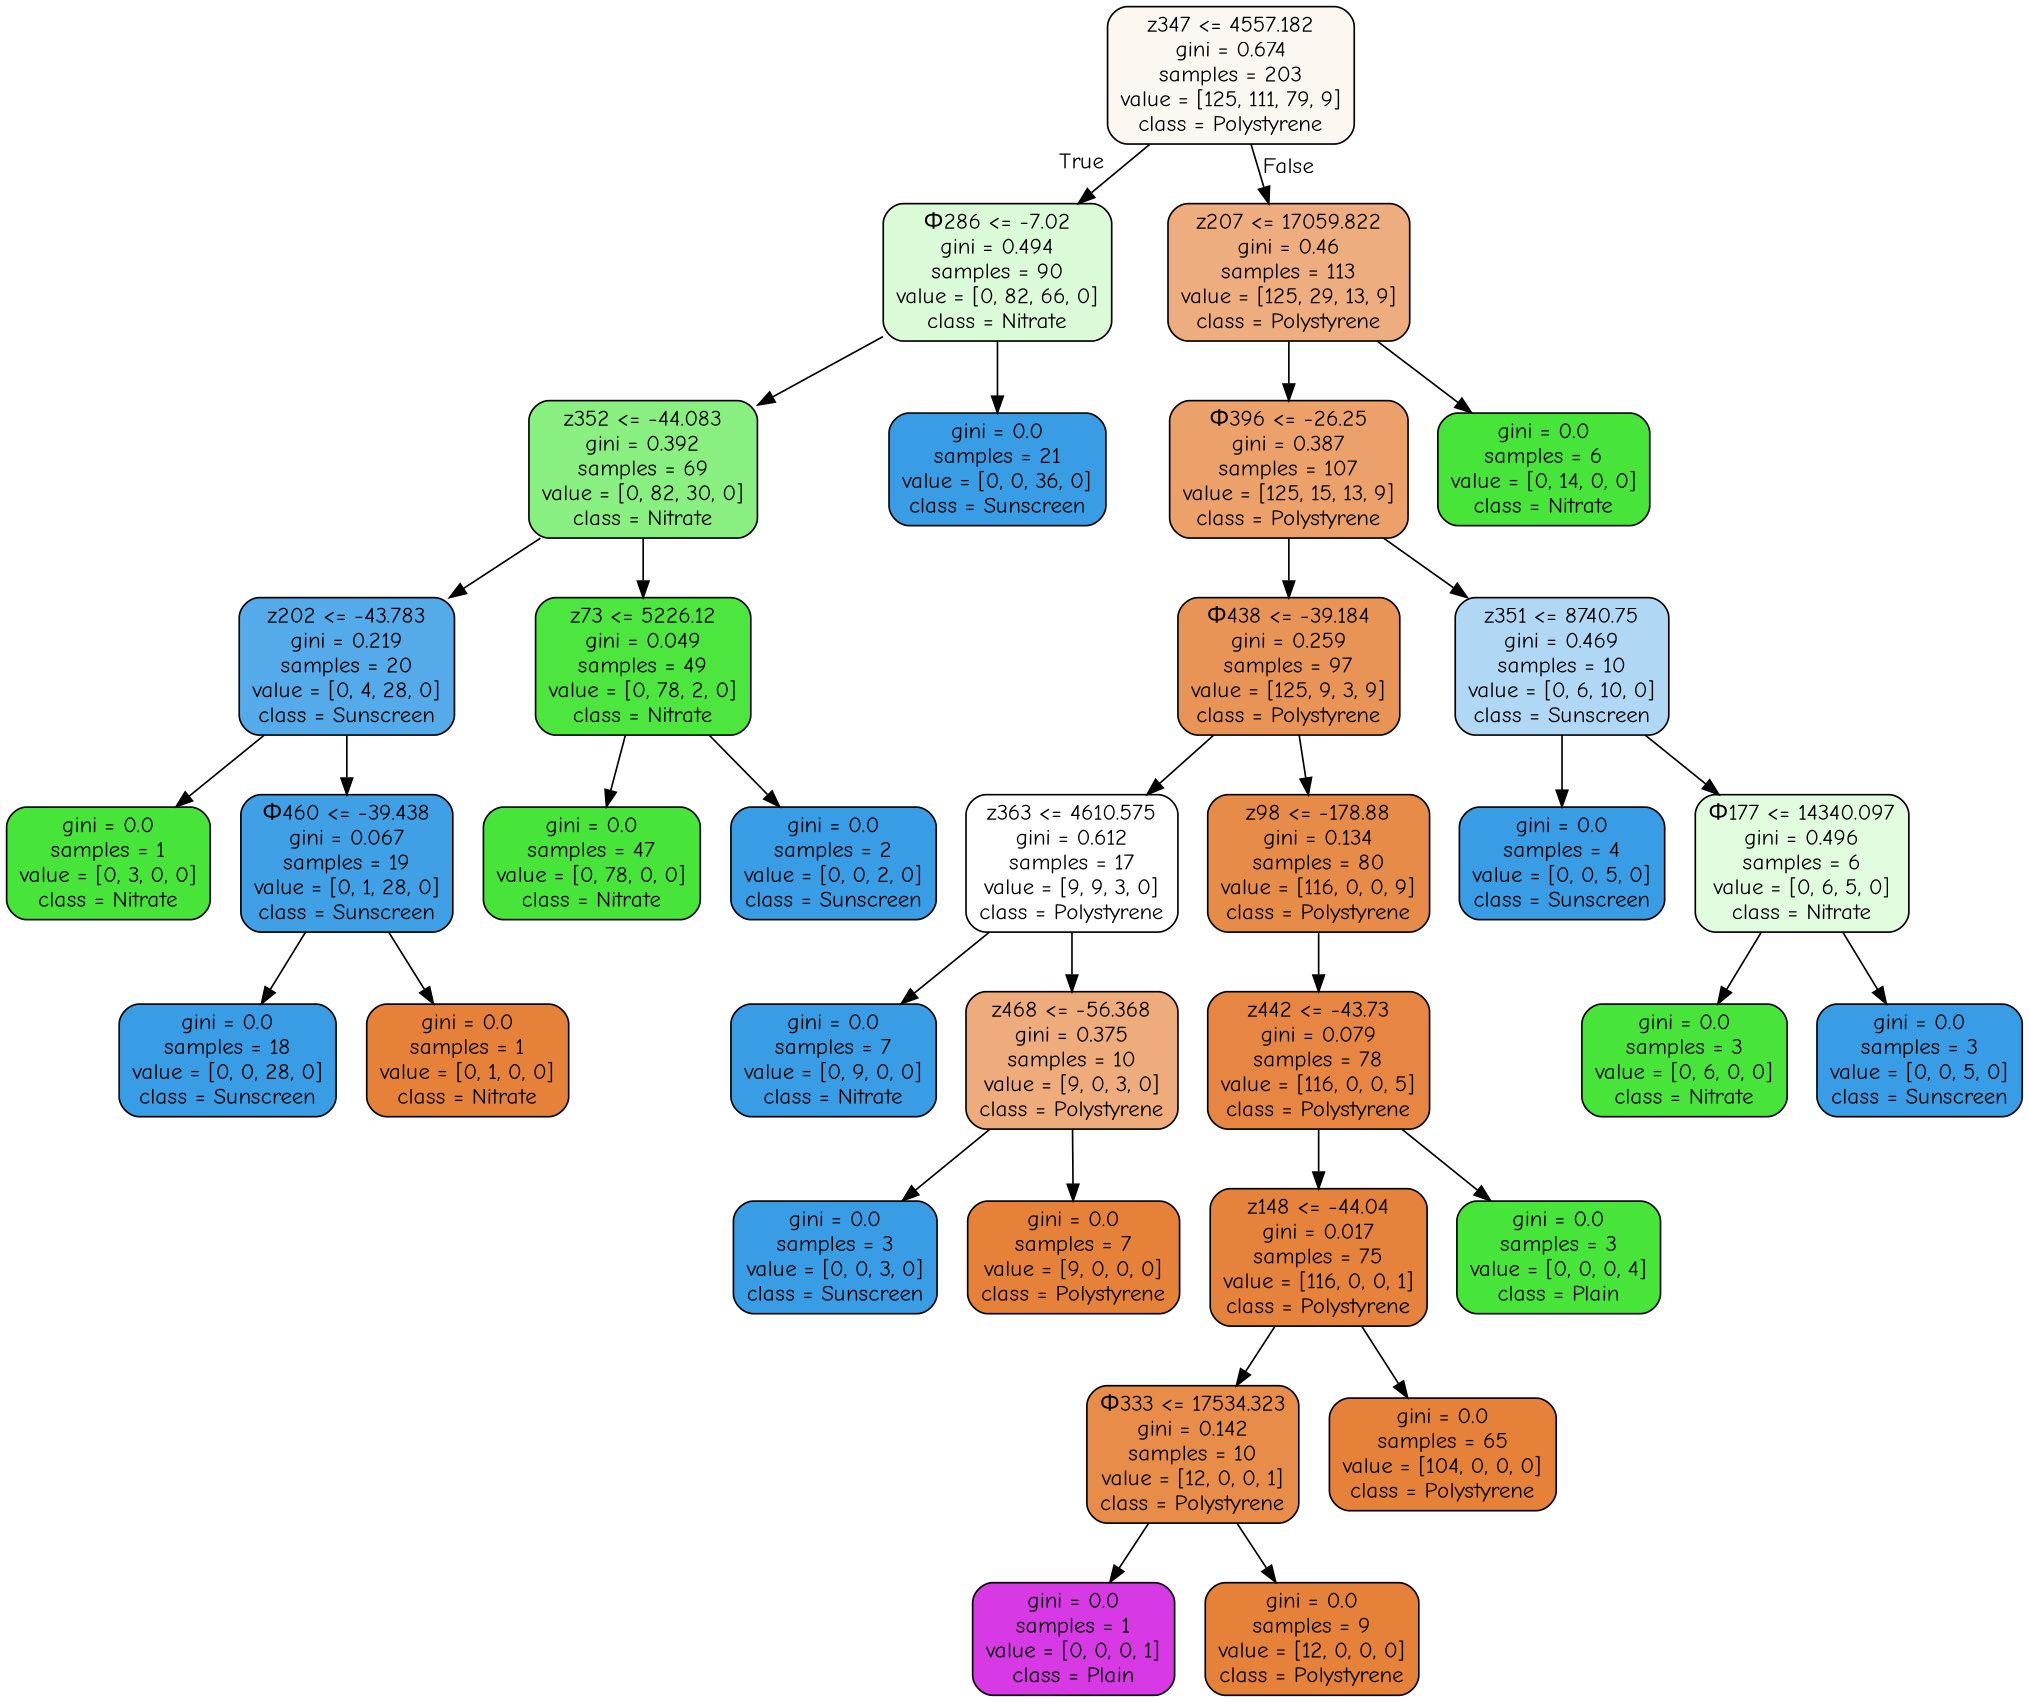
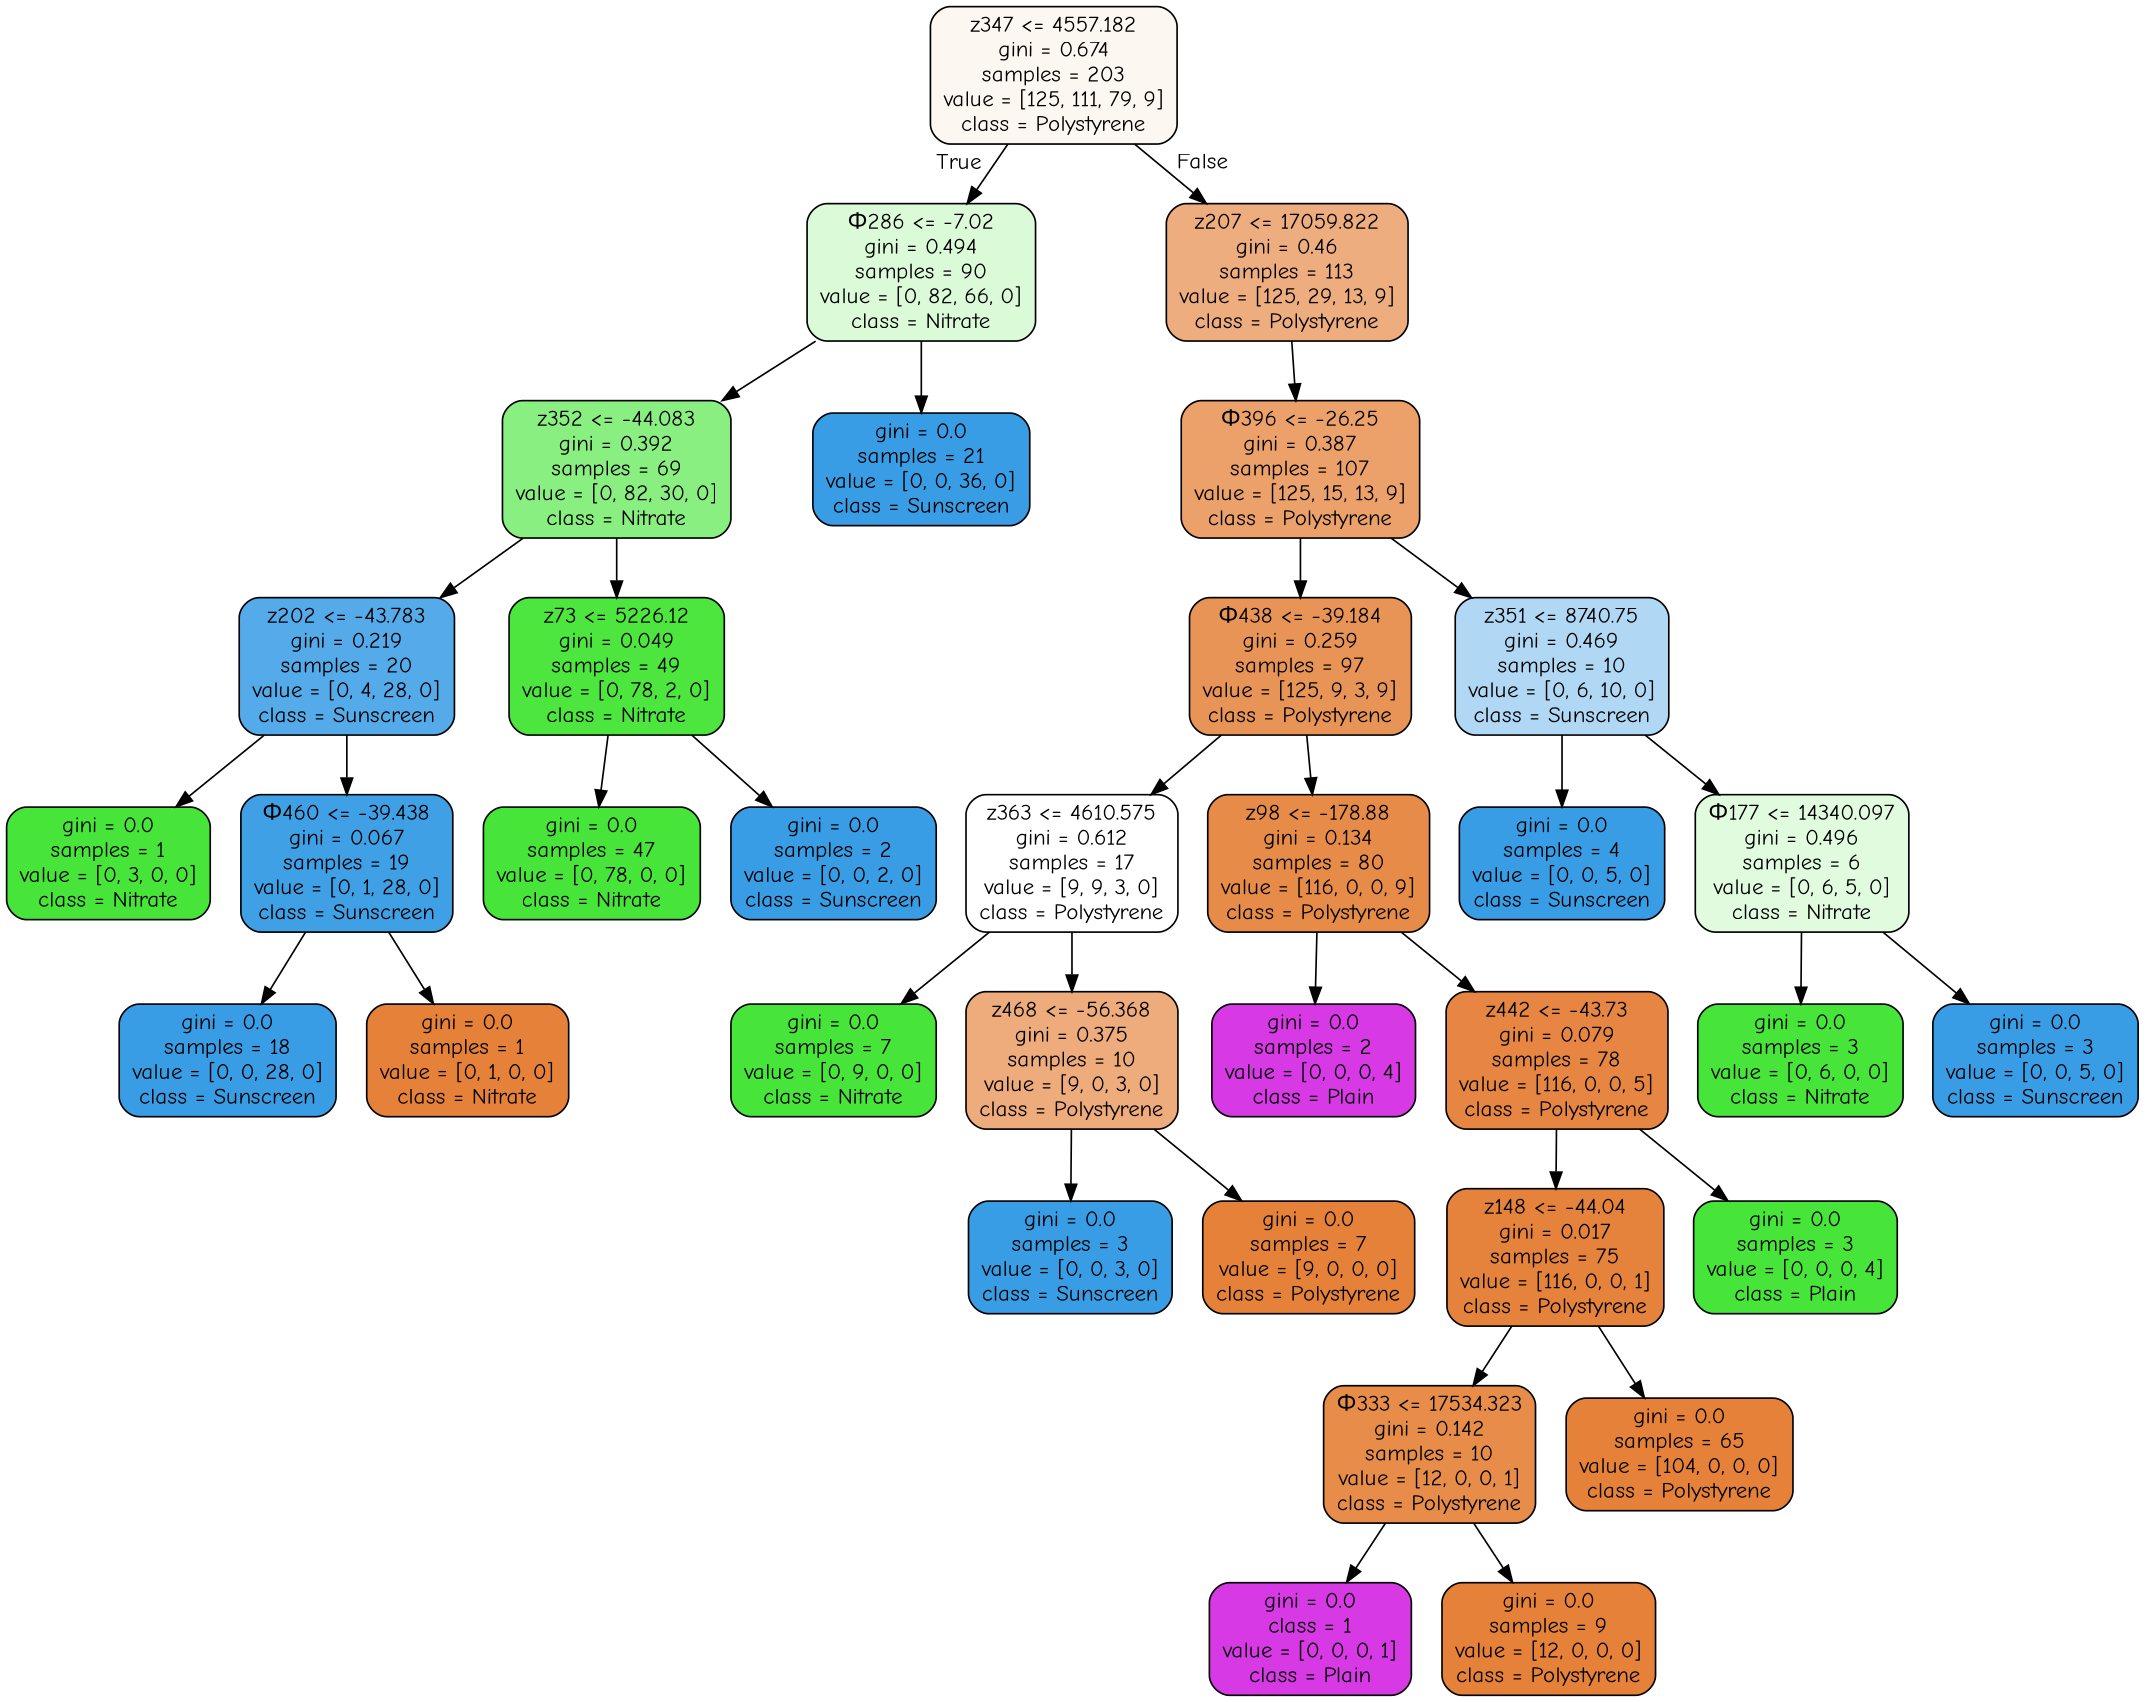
(1544, 469) -> none
(834, 1060) -> (834, 1060)
none -> (1314, 1060)
(1074, 1639) -> (1310, 1639)
